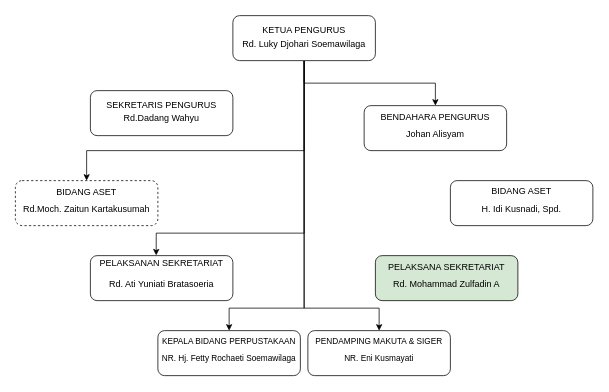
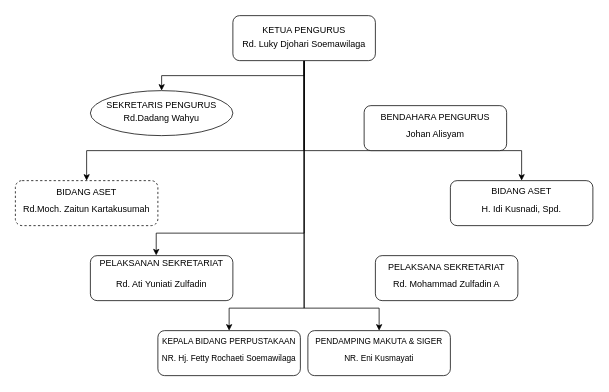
(435, 90) -> (227, 75)
(162, 113) -> (162, 113)
none -> (337, 150)
(162, 278) -> (162, 278)
(447, 278) -> (447, 278)
